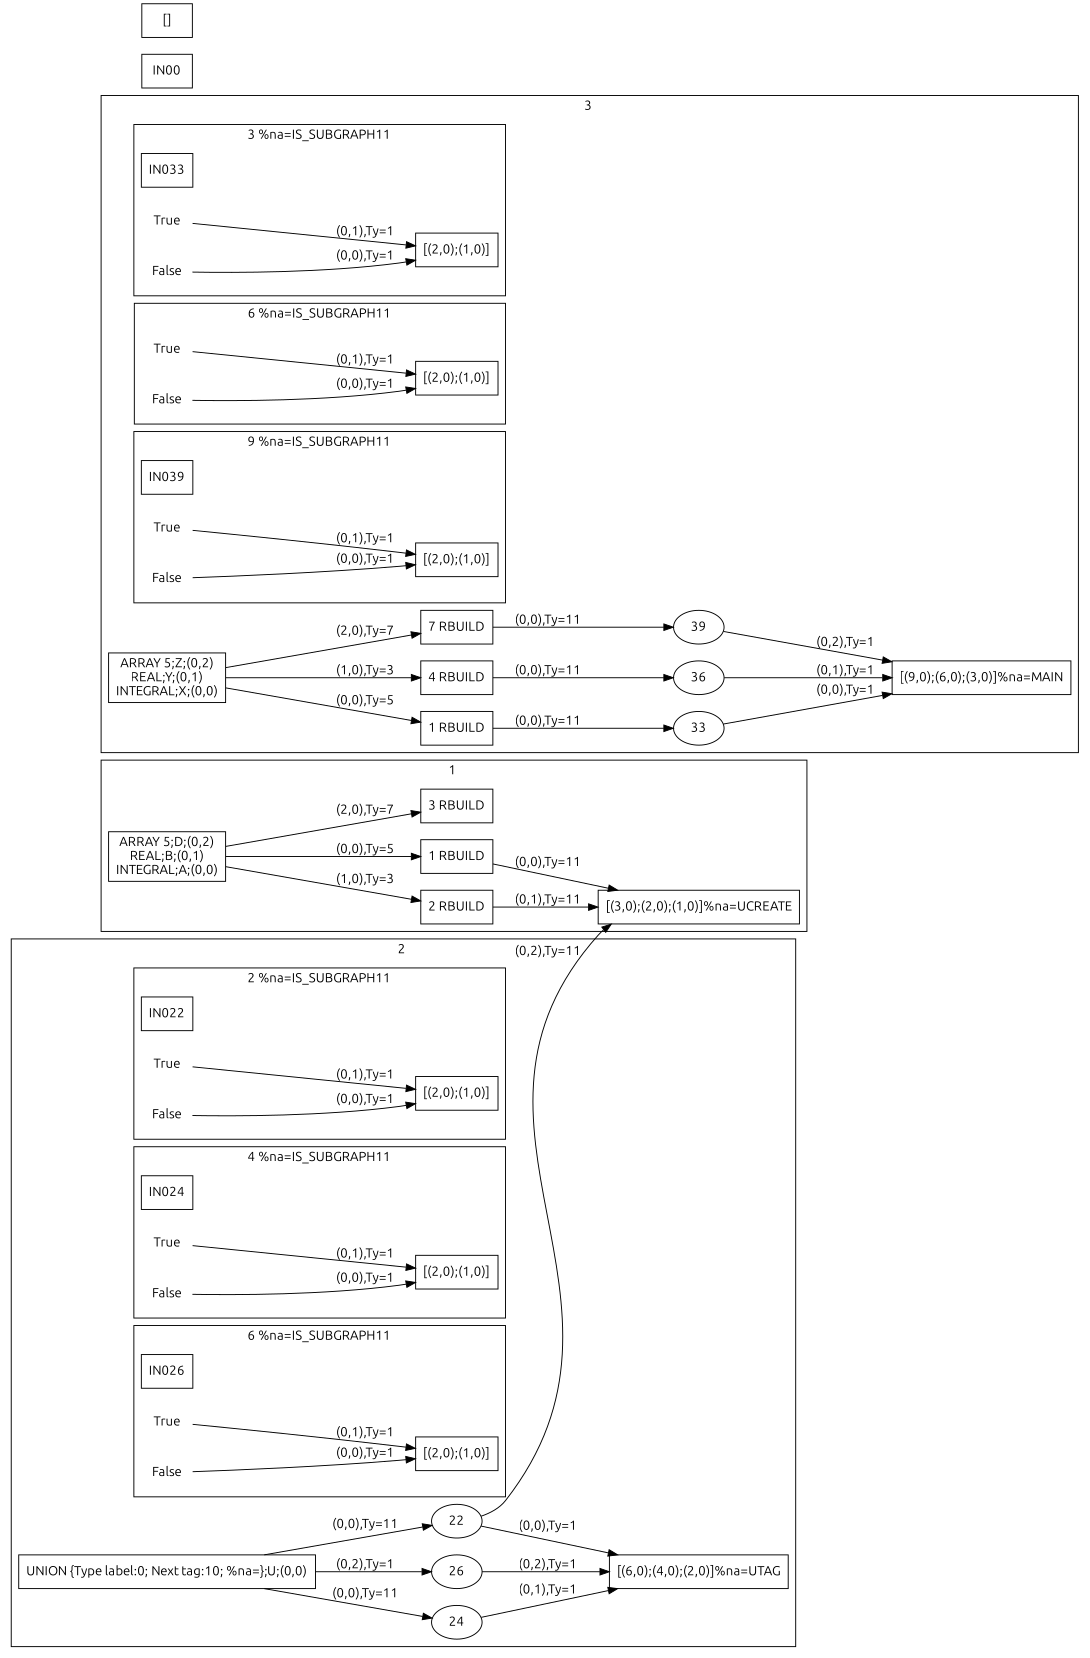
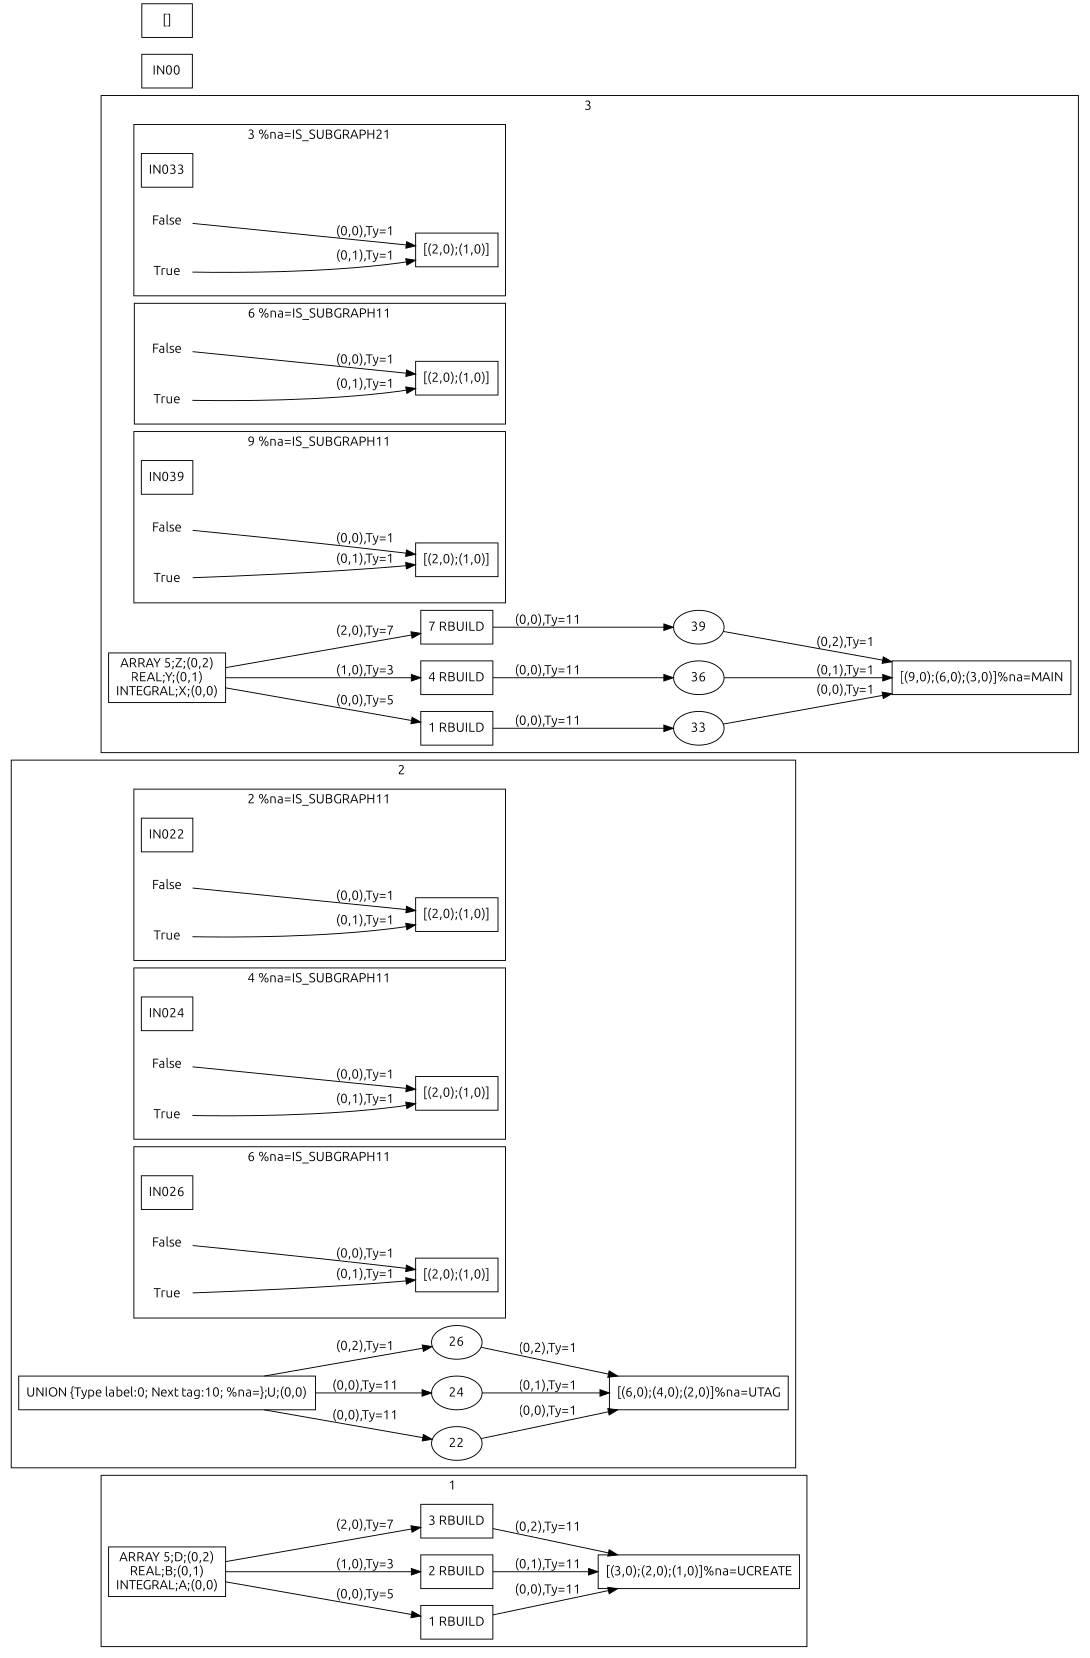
(320, 135) -> (320, 135)
(549, 1227) -> (551, 1541)
